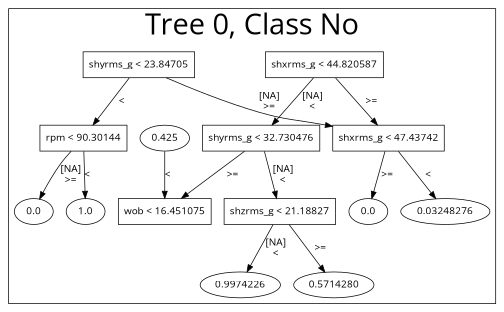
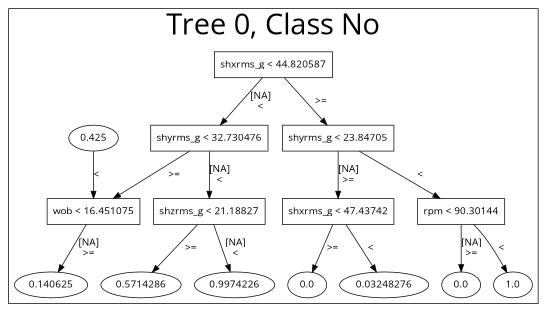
(354, 99) -> (303, 99)
none -> (51, 285)
(334, 285) -> (141, 285)
